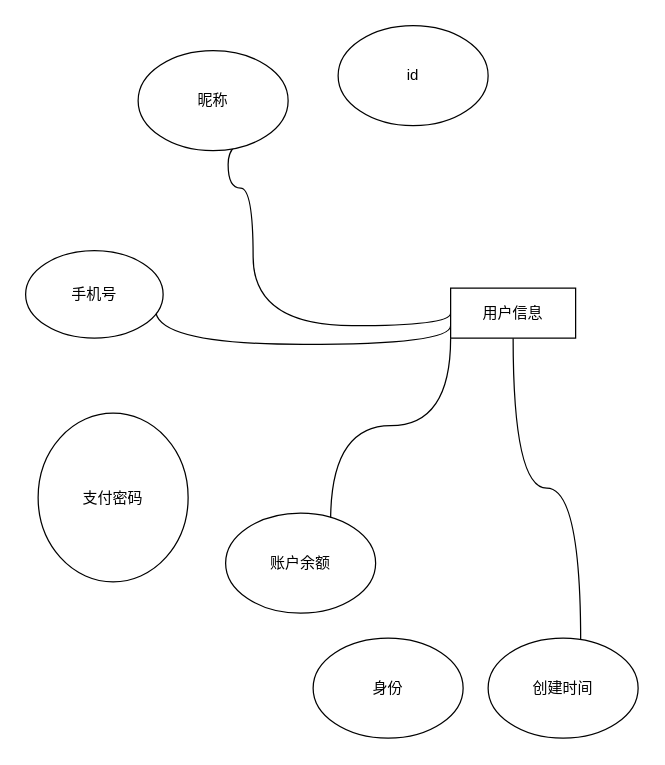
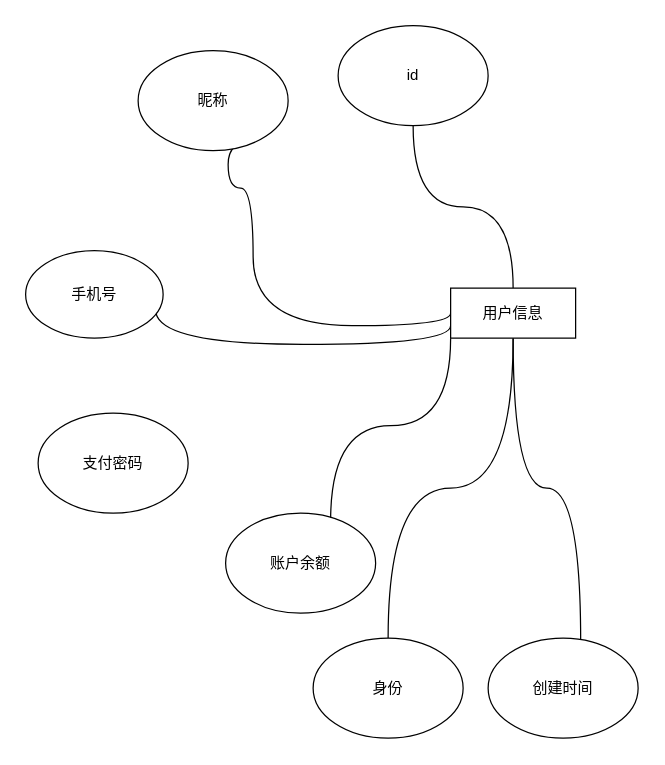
none -> (463, 207)
none -> (430, 493)
(113, 498) -> (113, 463)
